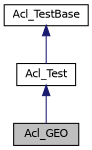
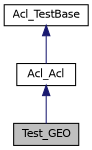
(46, 75) -> (46, 75)
(46, 134) -> (46, 134)
